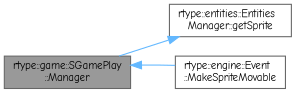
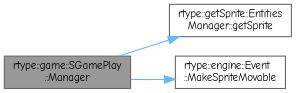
(230, 21) -> (230, 21)
(158, 65) -> (147, 80)
